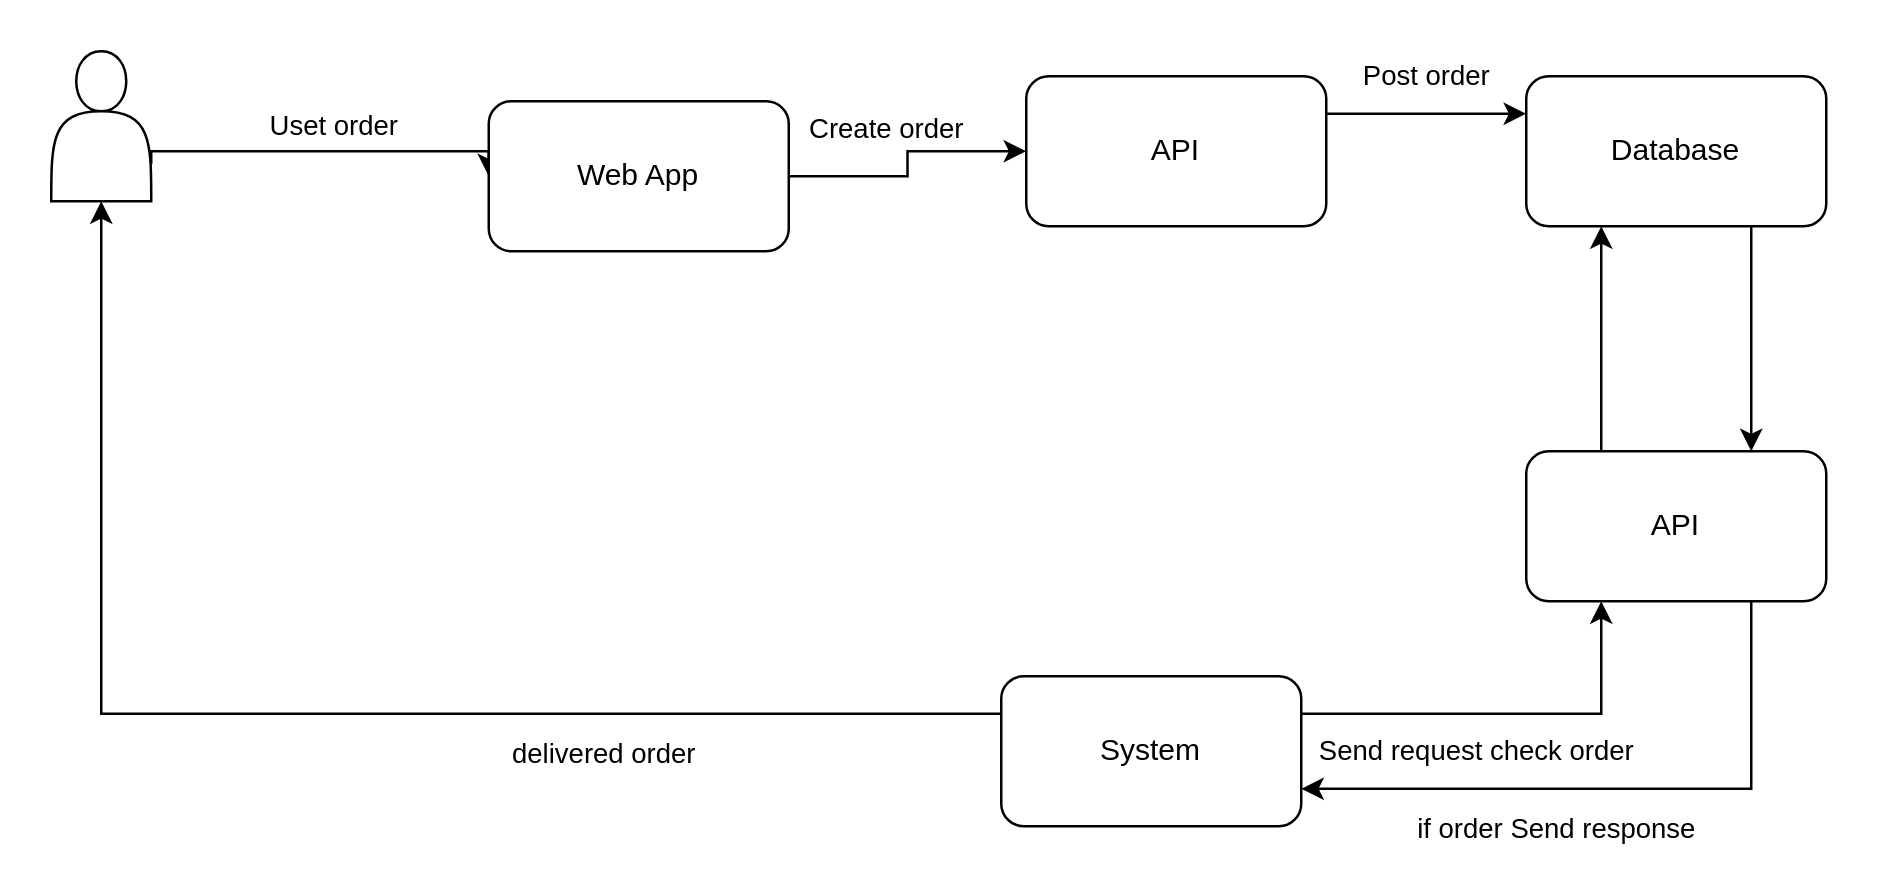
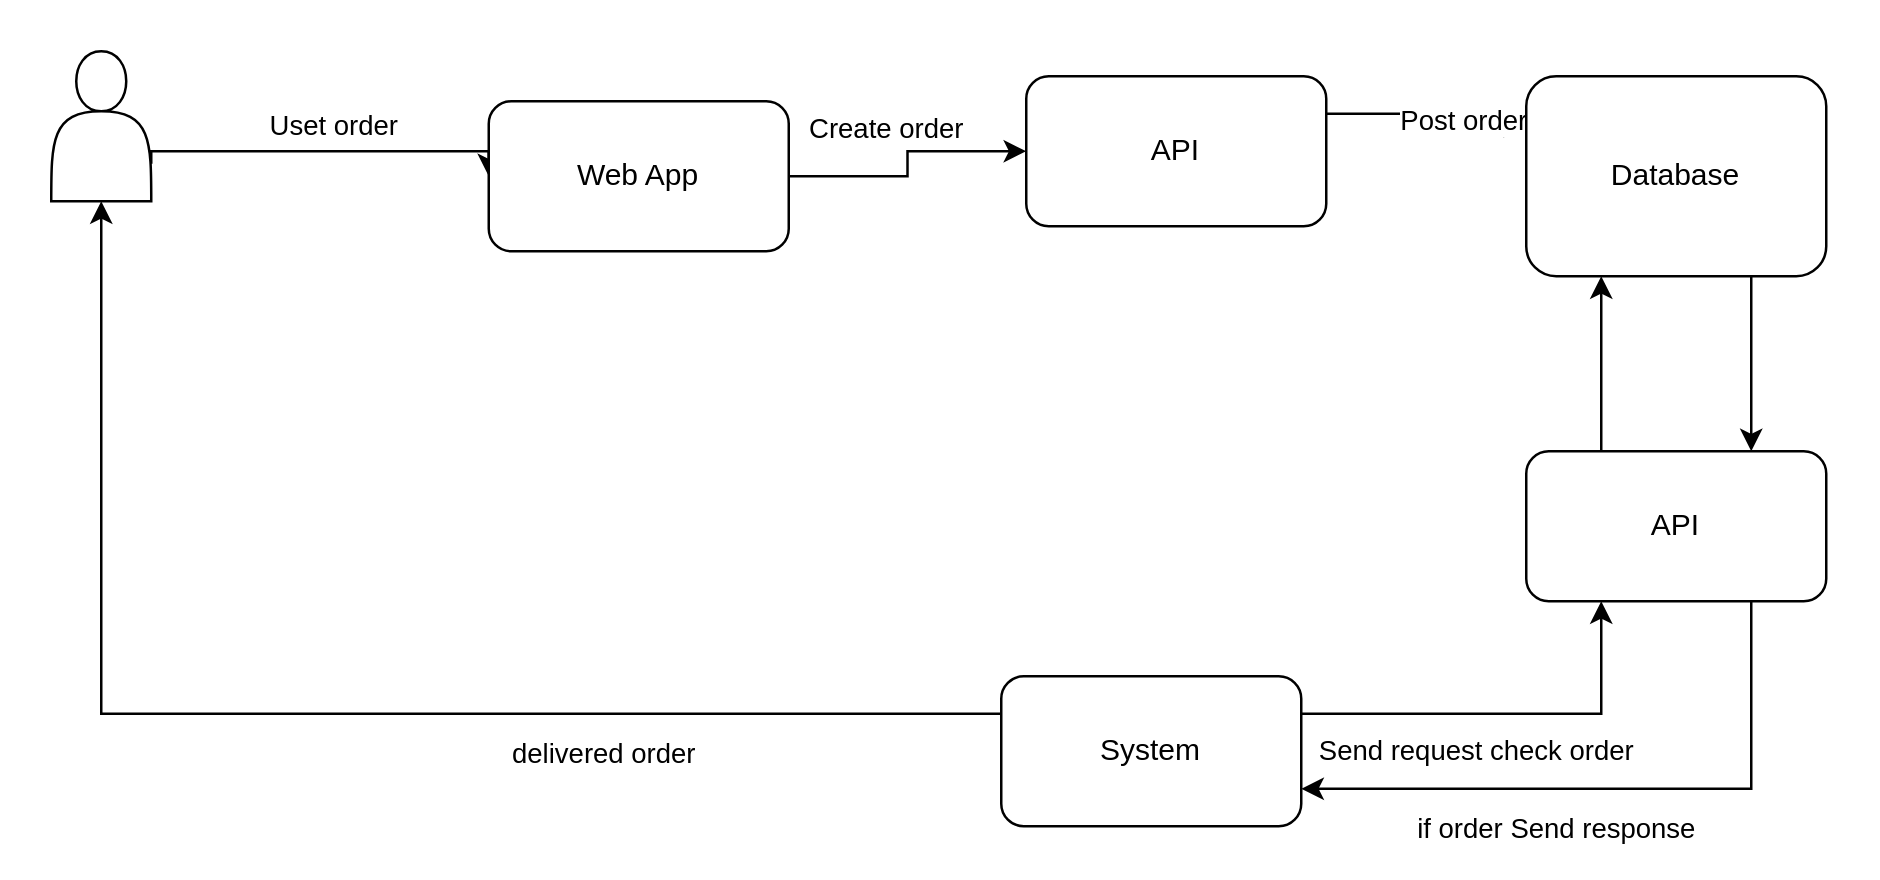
(1676, 151) -> (1676, 176)
